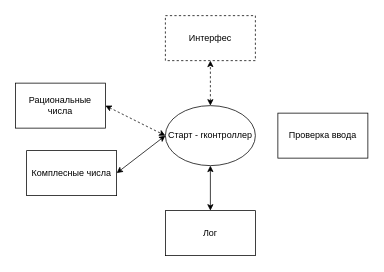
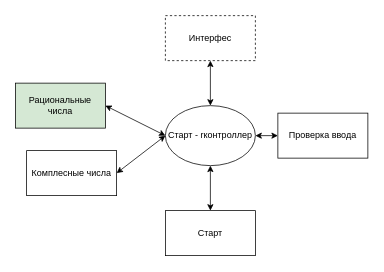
(210, 82) -> (210, 82)
(60, 105) -> (60, 105)
(134, 120) -> (134, 120)
none -> (267, 135)
(210, 233) -> (210, 233)
